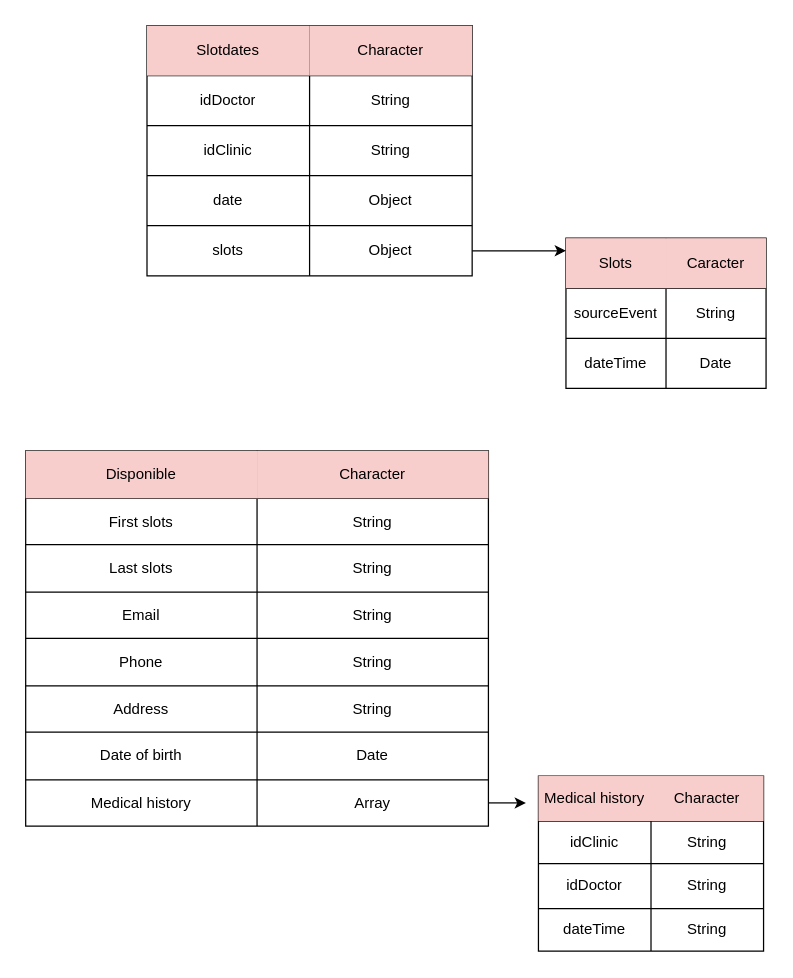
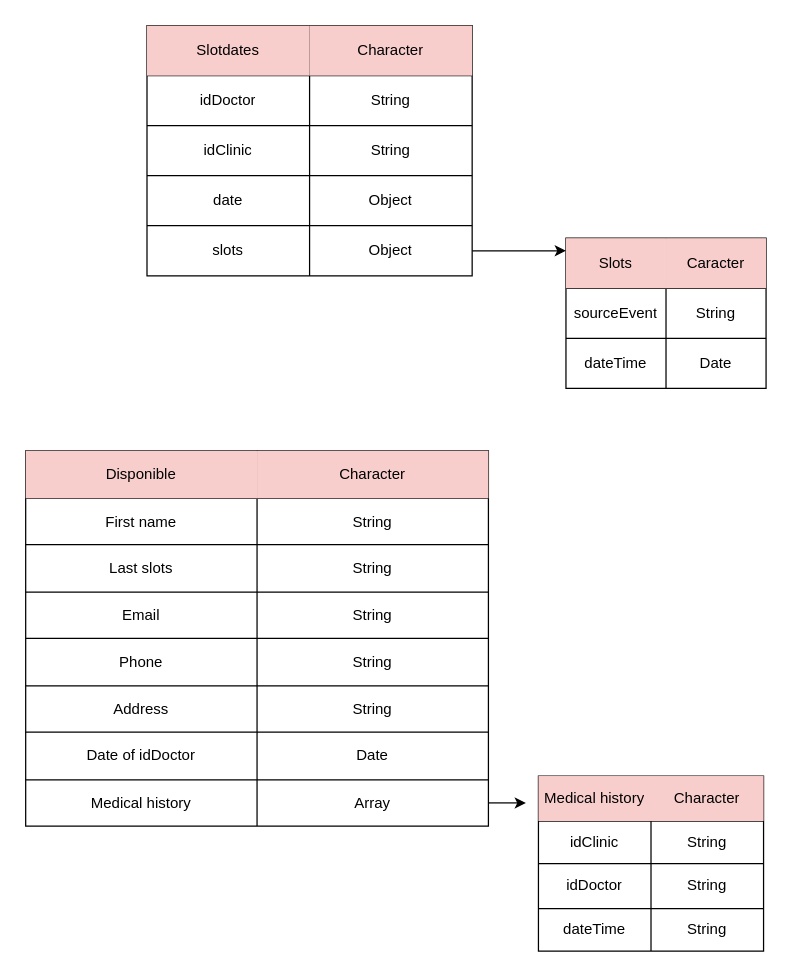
(141, 522) -> (141, 522)
(141, 756) -> (141, 756)
